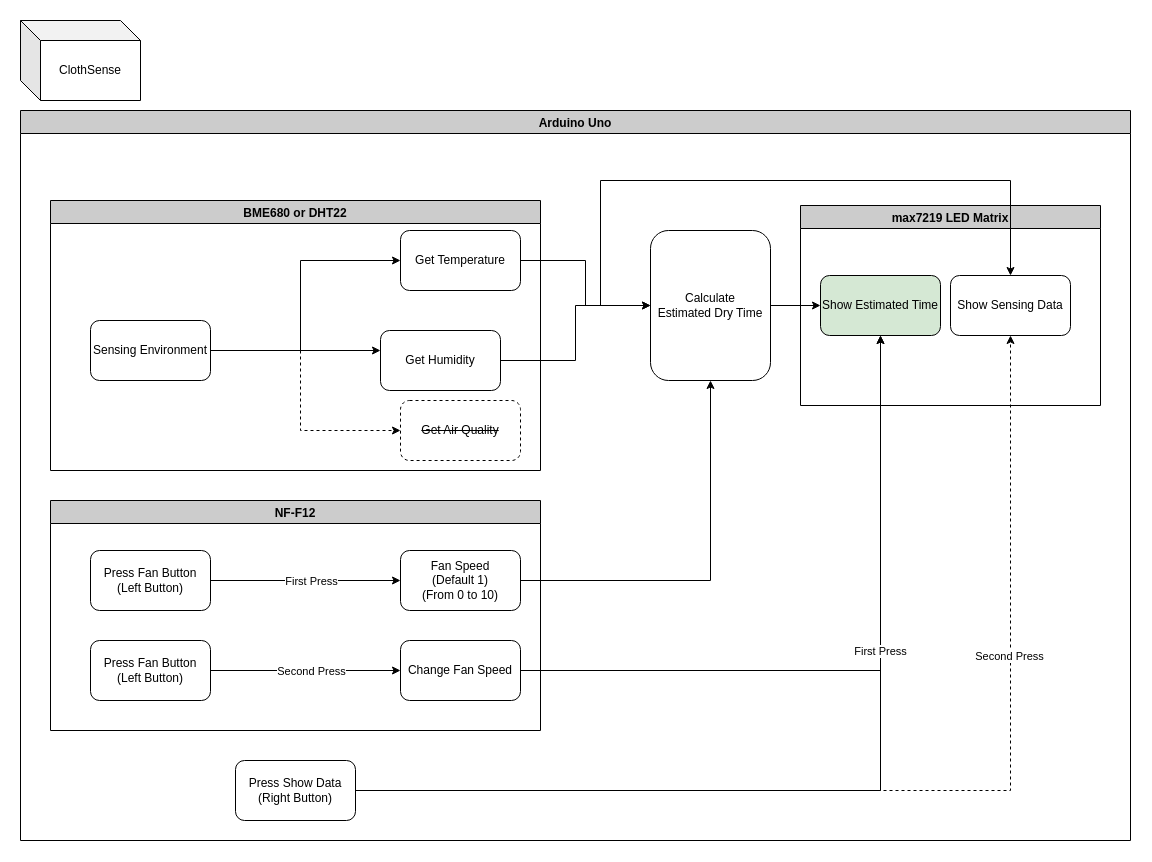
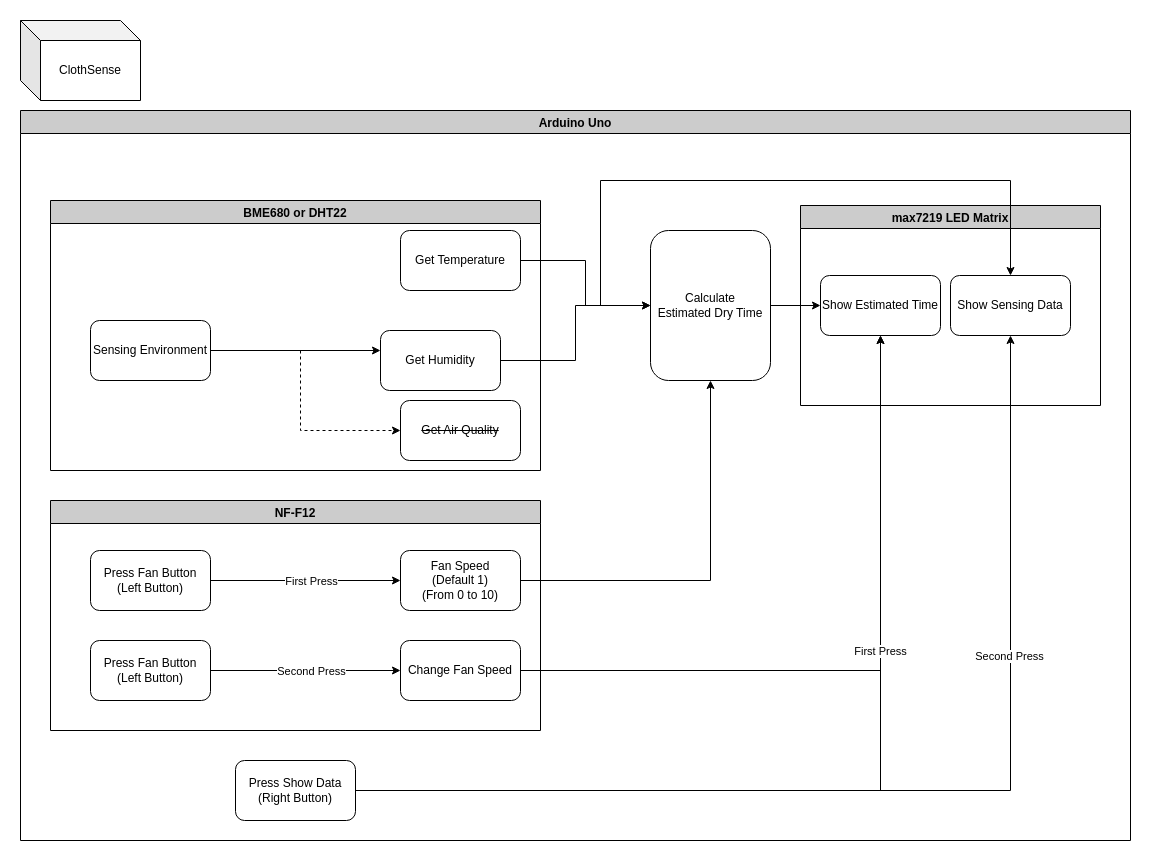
(303, 261) -> none
(881, 306) -> (881, 306)
(461, 431) -> (461, 431)
(1011, 497) -> (1011, 497)
